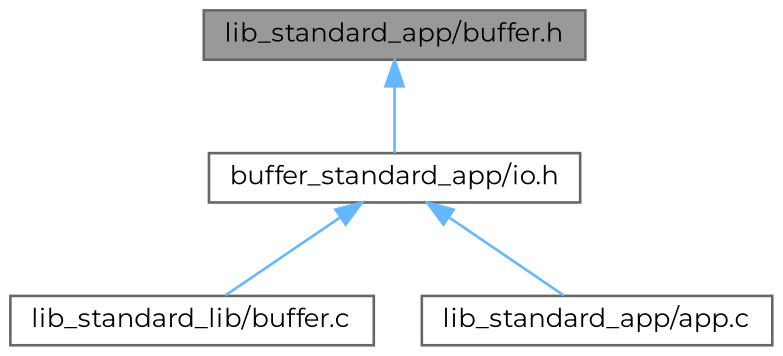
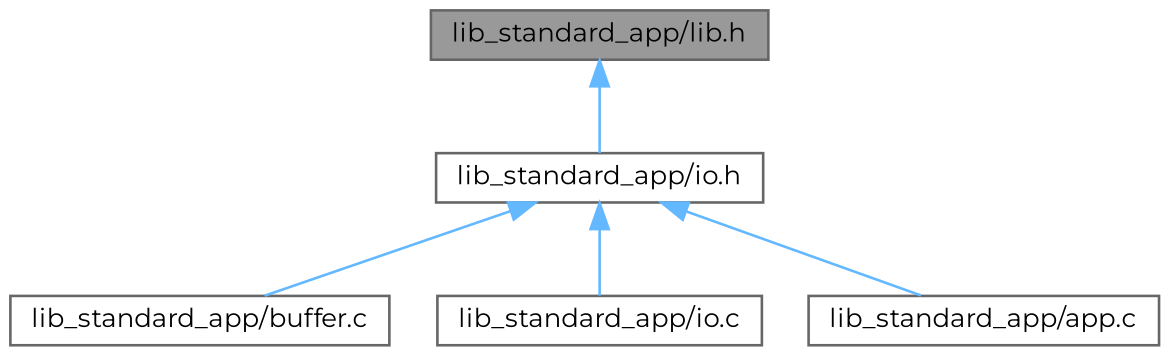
(395, 35) -> (600, 35)
(395, 178) -> (600, 178)
(192, 321) -> (200, 321)
none -> (600, 321)
